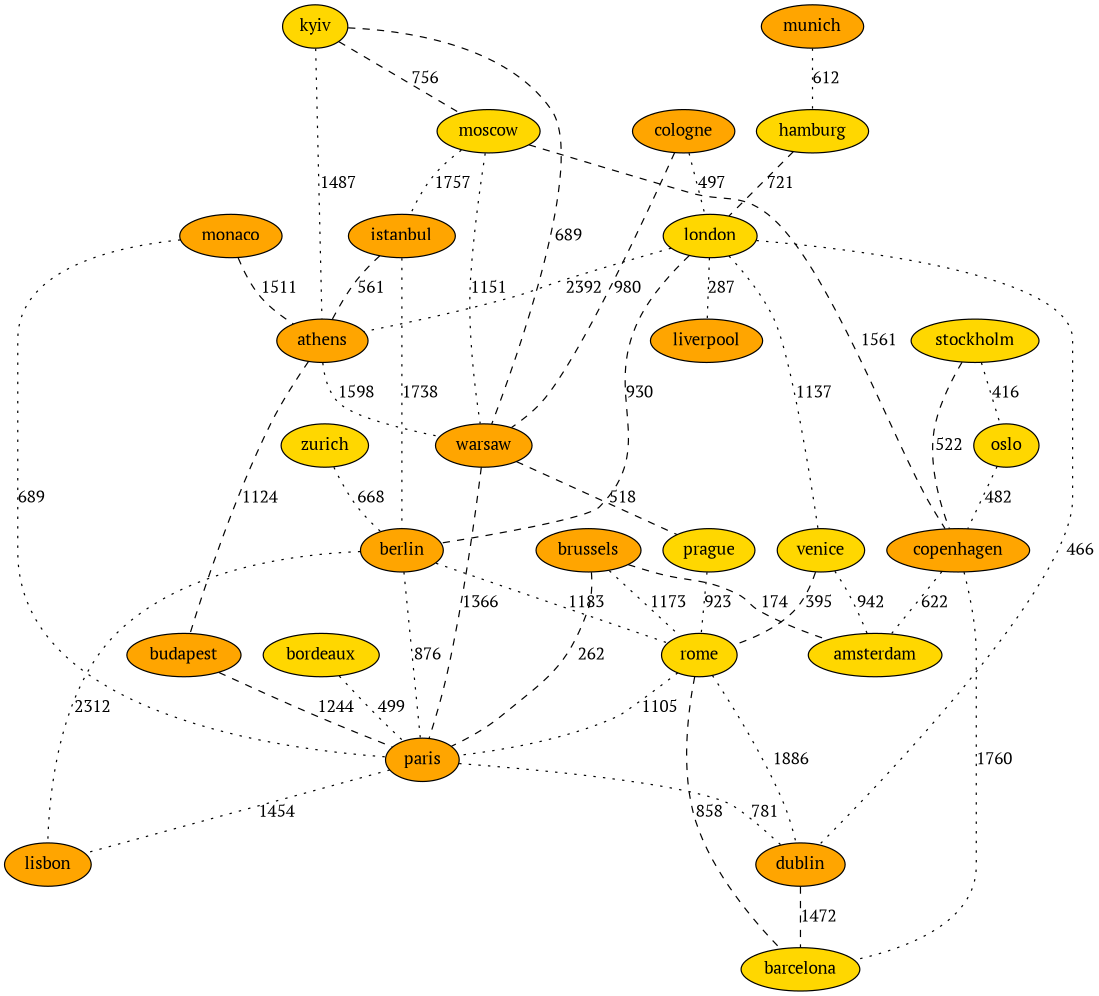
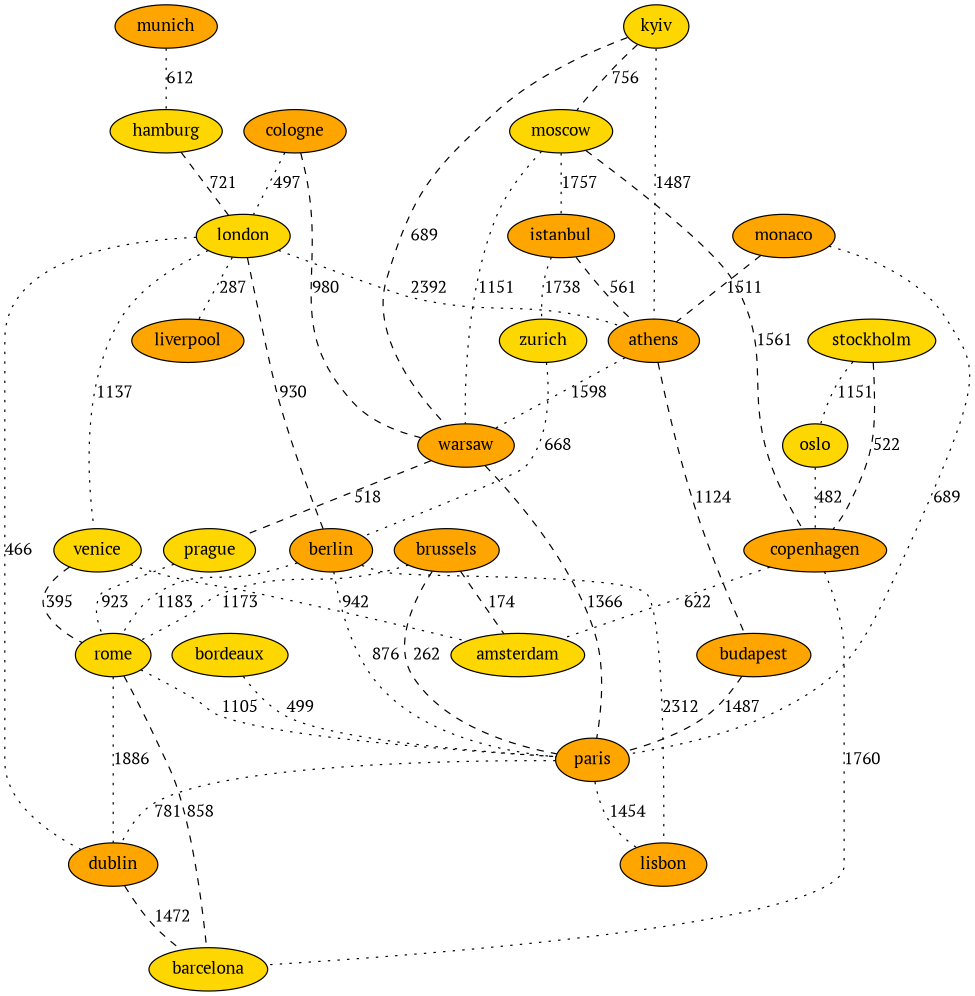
(402, 393) -> (543, 287)
(1006, 393) -> (856, 393)
(336, 707) -> (742, 707)
